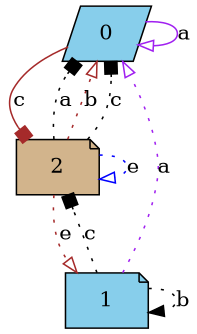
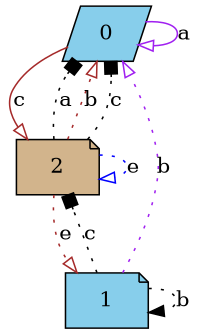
(22, 77) -> (22, 77)
(164, 167) -> (164, 167)
